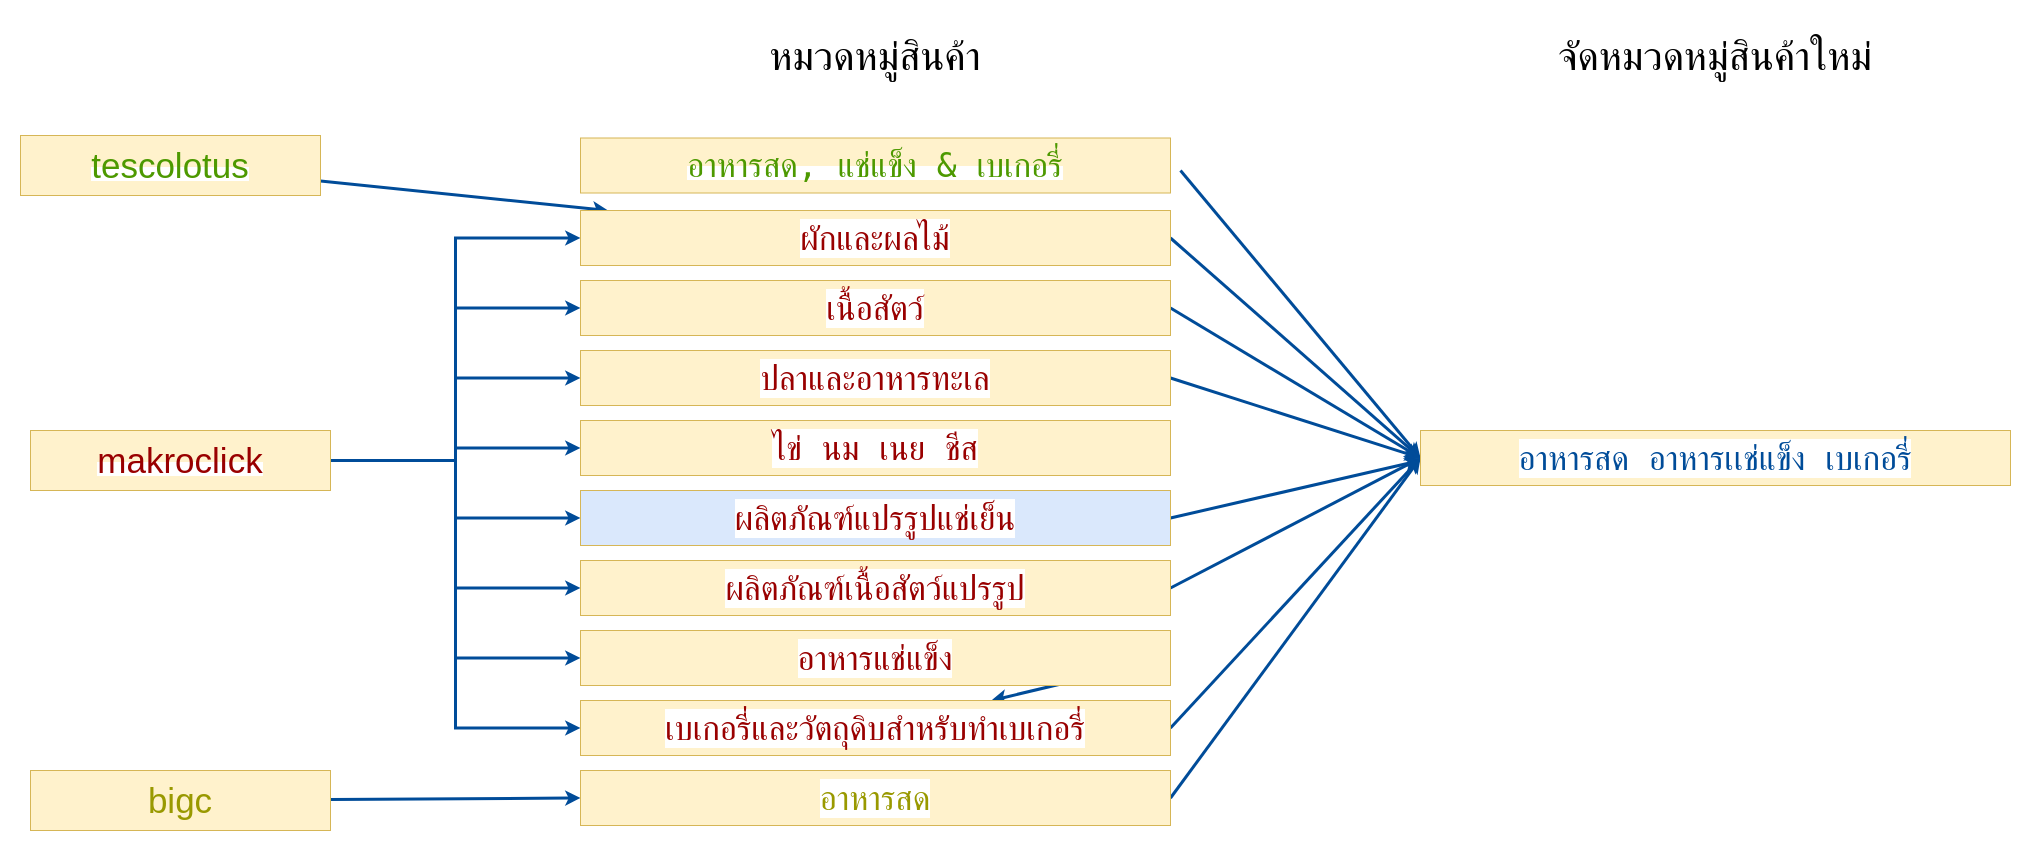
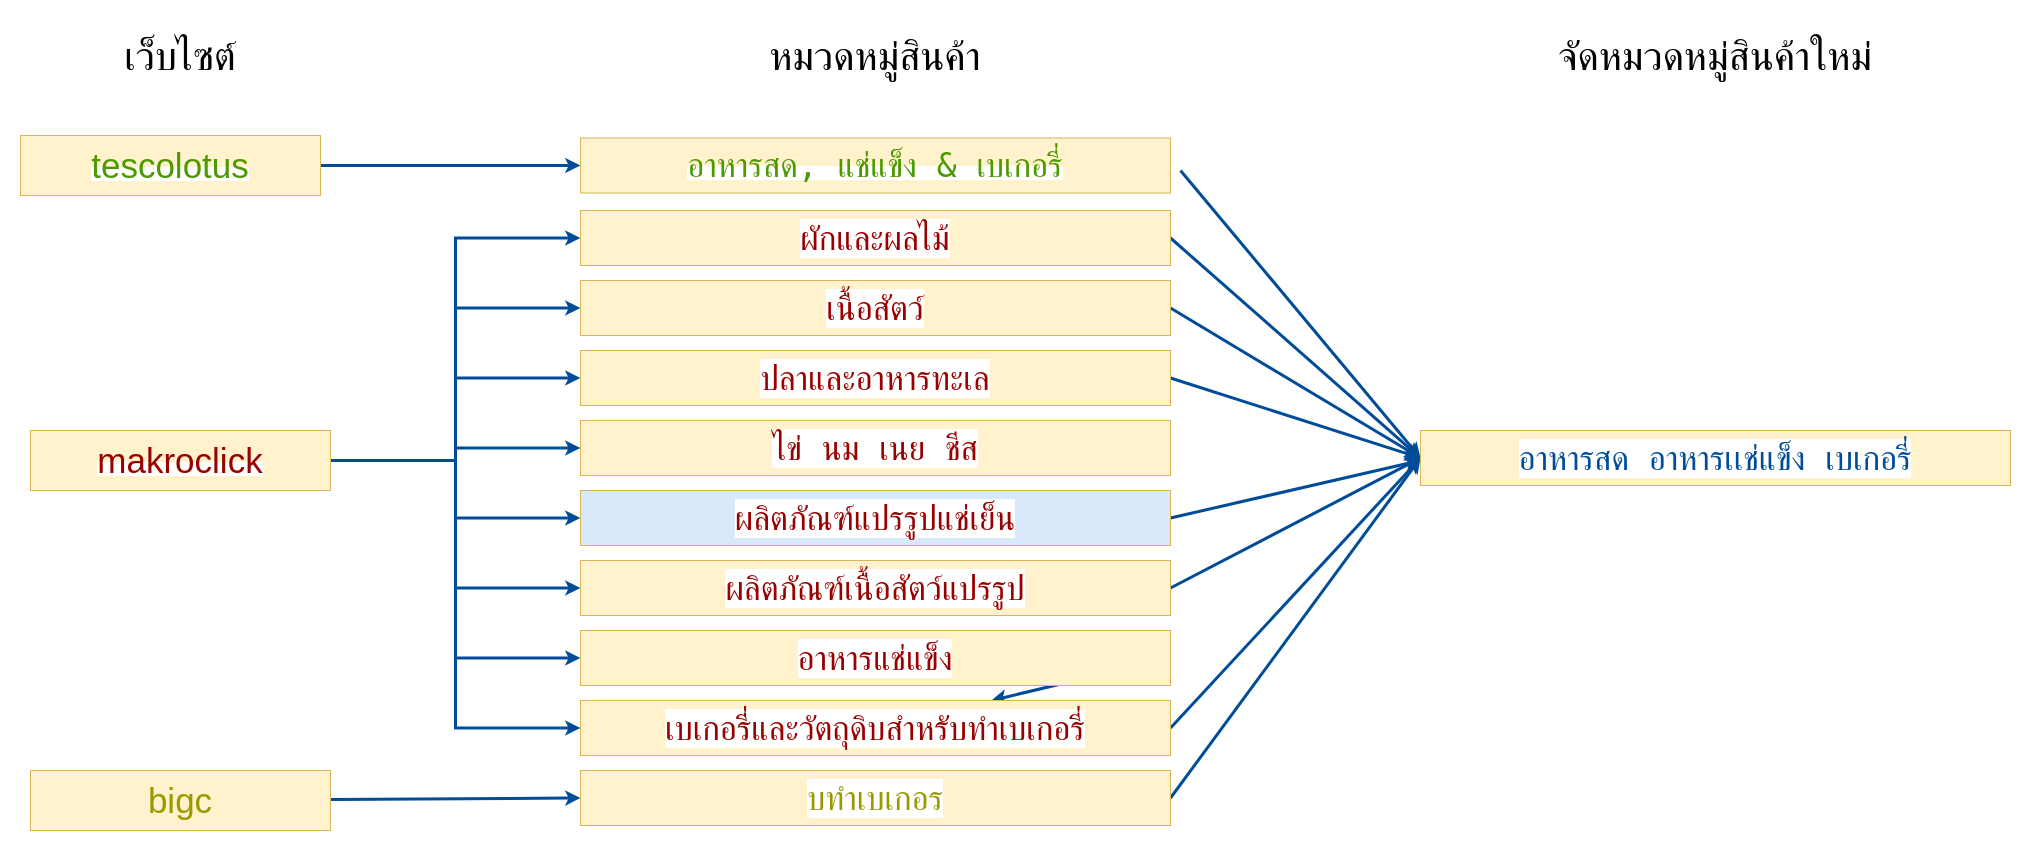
none -> (181, 56)
(459, 195) -> (445, 166)
(876, 799) -> (876, 799)
